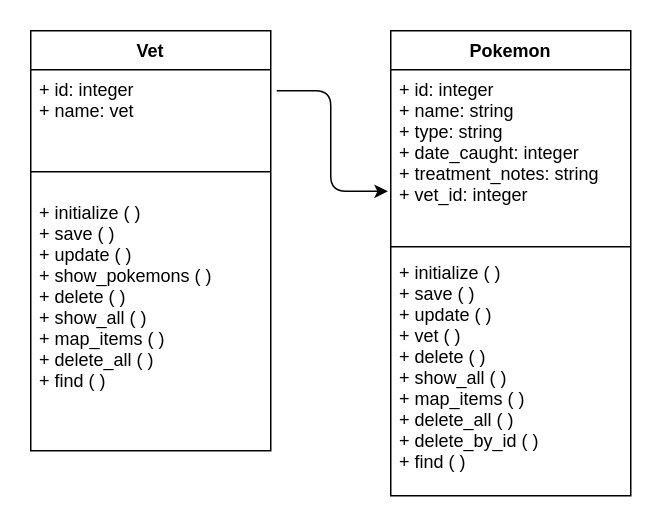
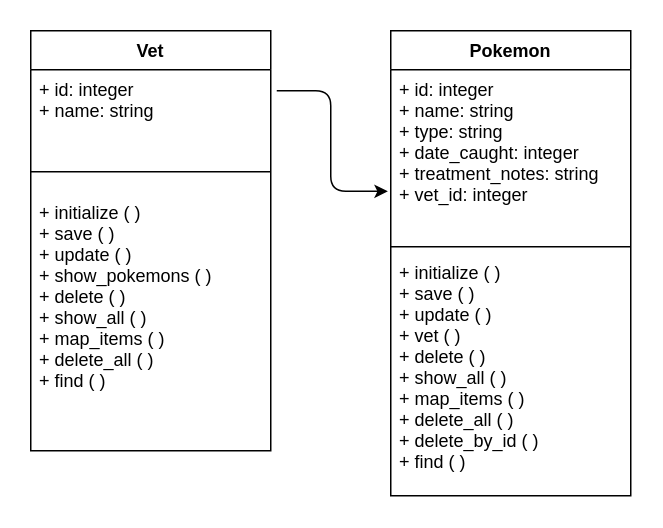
(93, 90) -> (93, 90)
